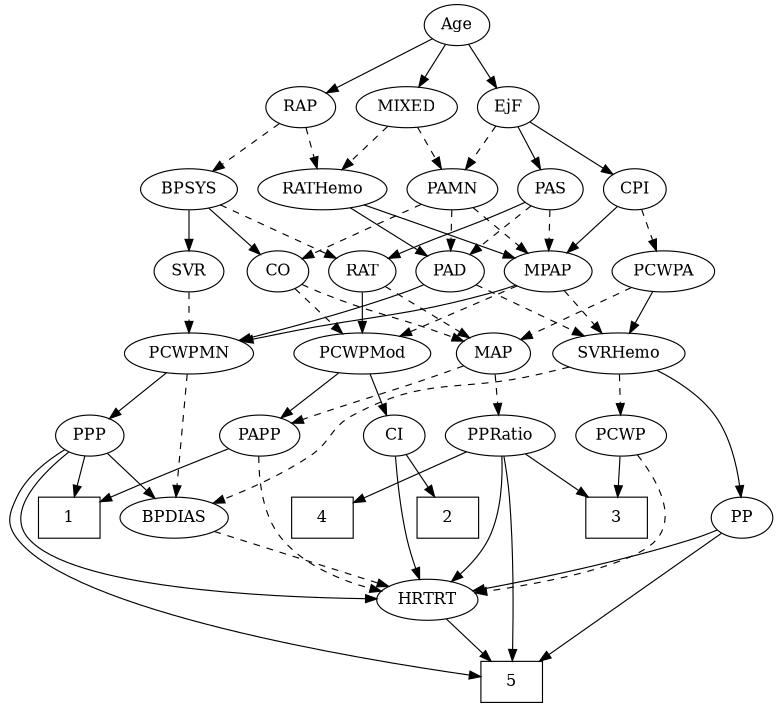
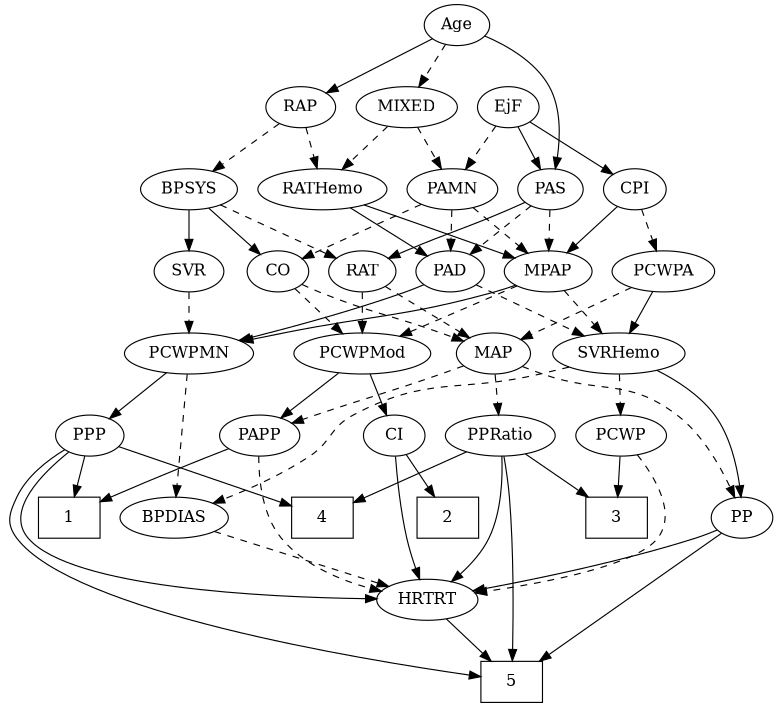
(435, 61) -> (435, 61)
(479, 61) -> (546, 82)
(362, 307) -> (362, 307)
none -> (645, 397)
(127, 472) -> (200, 474)
